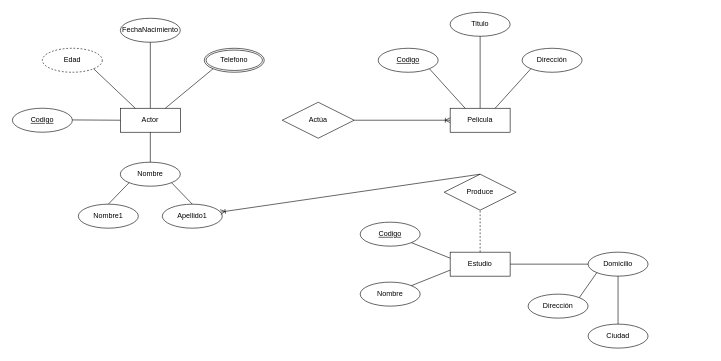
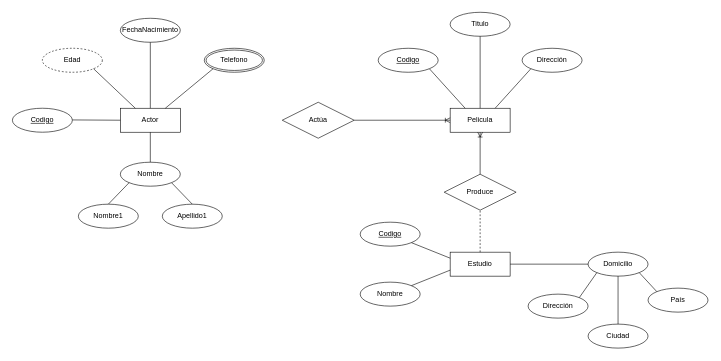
(350, 193) -> (480, 136)
none -> (648, 282)
none -> (678, 300)
